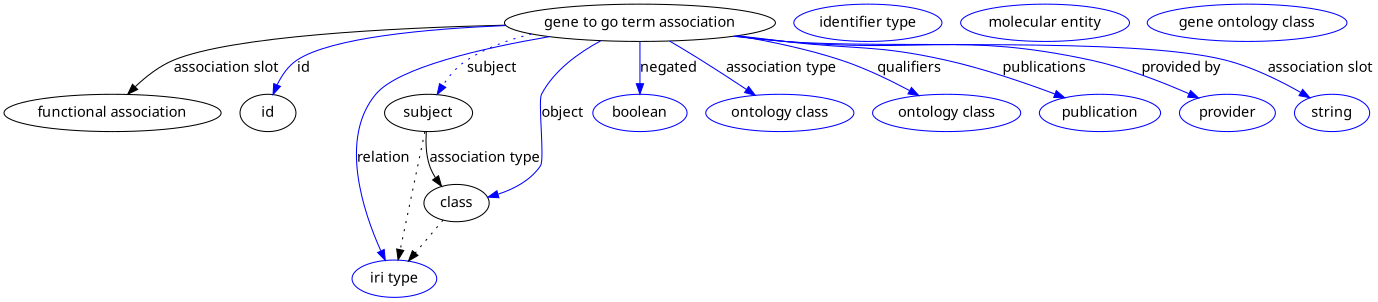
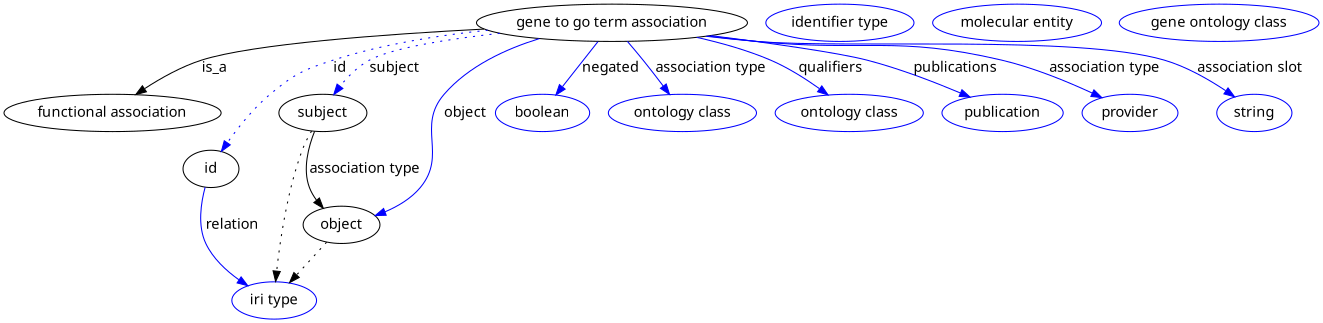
(378, 37) -> (343, 57)
(227, 68) -> (215, 68)
(1181, 68) -> (1105, 68)
(383, 88) -> (204, 240)
(457, 203) -> (342, 225)
